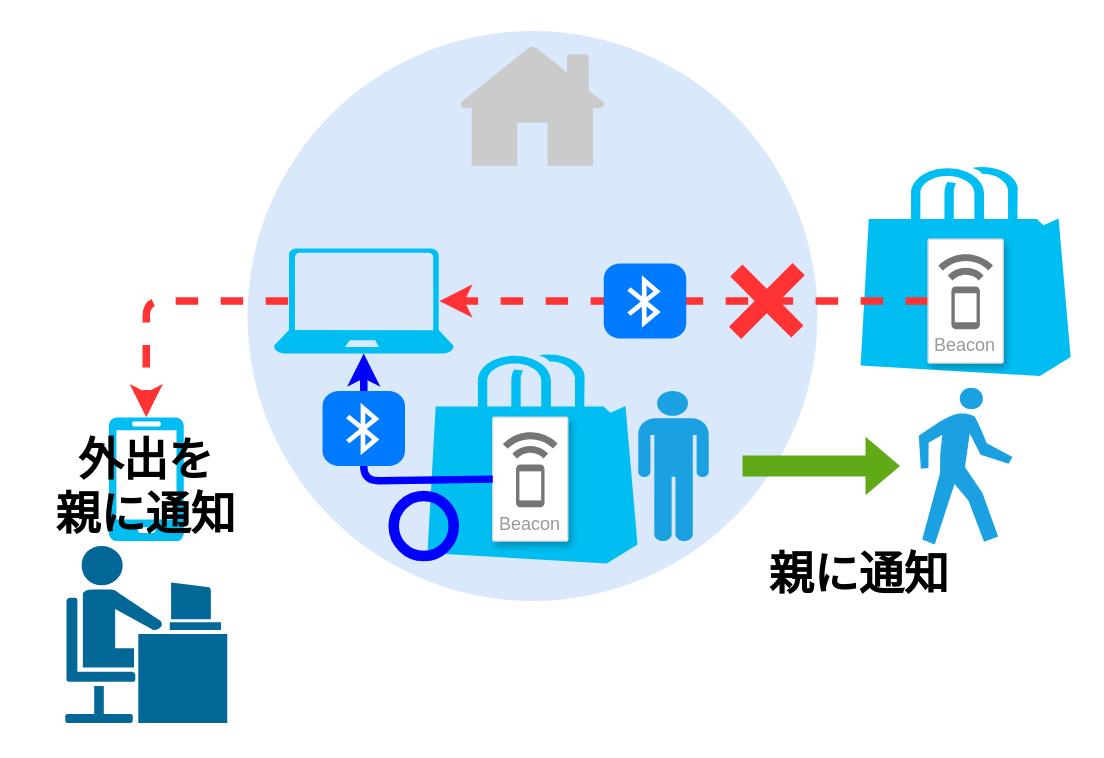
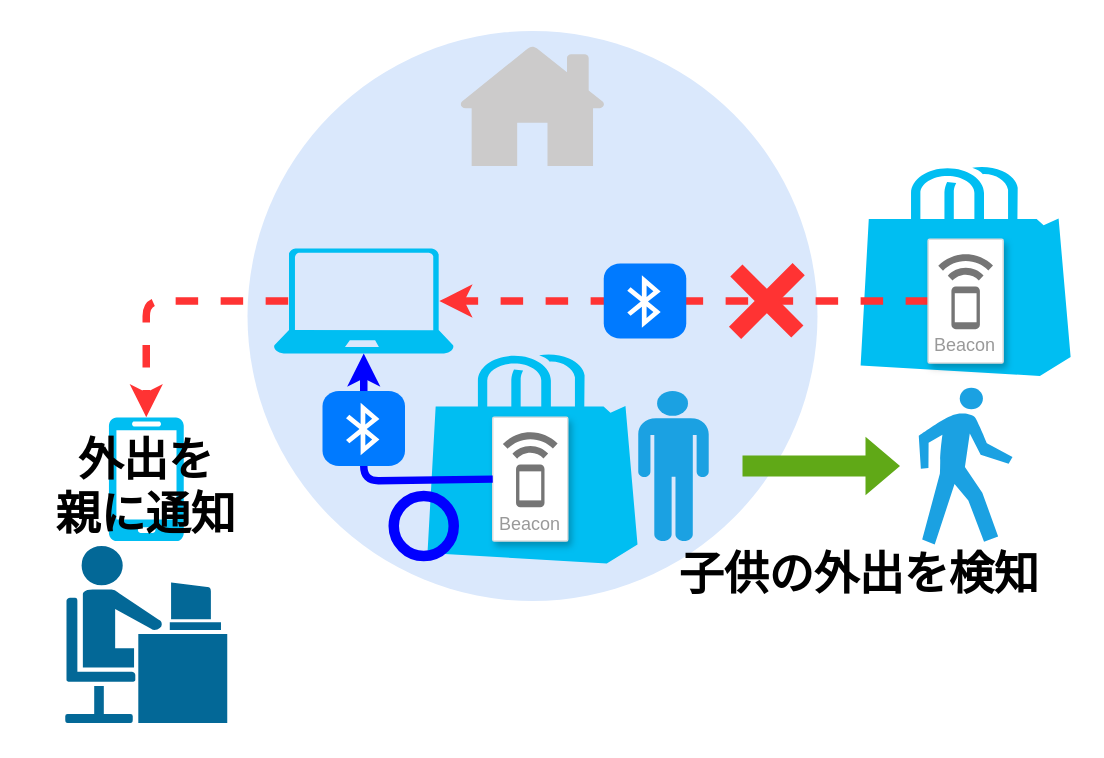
(860, 574) -> (860, 574)
